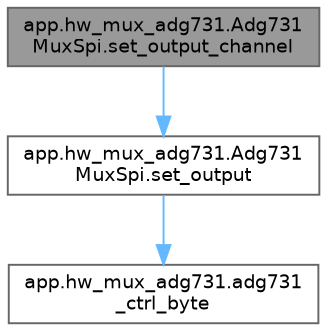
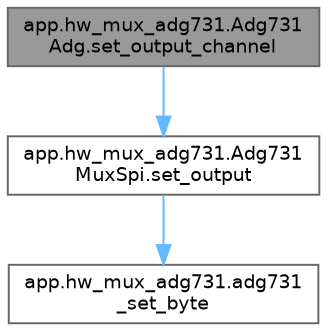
(164, 37) -> (164, 37)
(164, 294) -> (164, 294)
